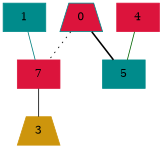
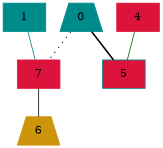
(81, 17) -> (81, 17)
(124, 74) -> (124, 74)
(39, 131) -> (39, 131)
